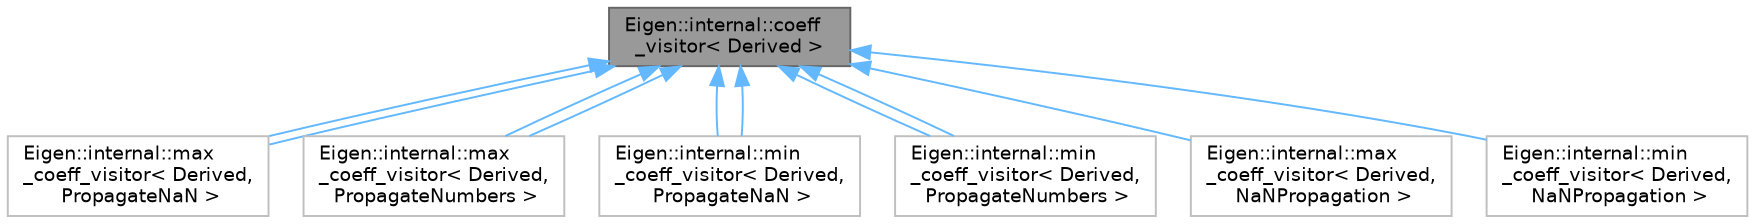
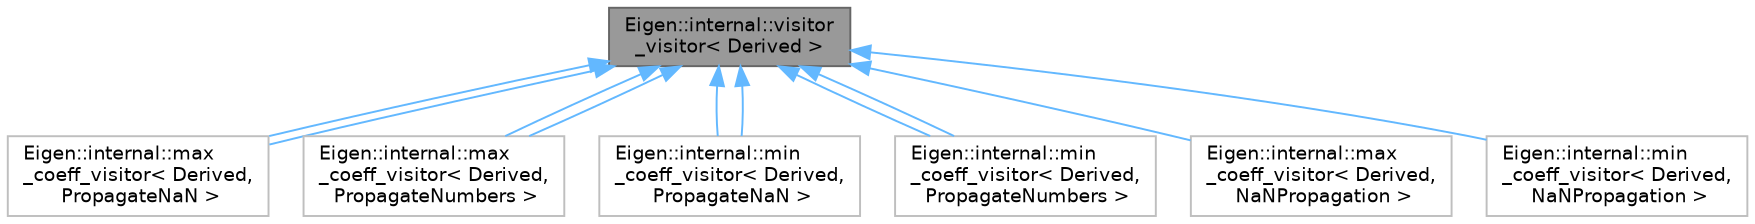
(730, 37) -> (730, 37)
